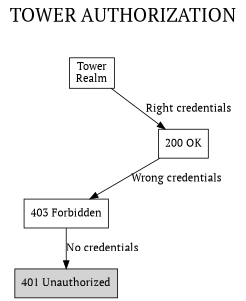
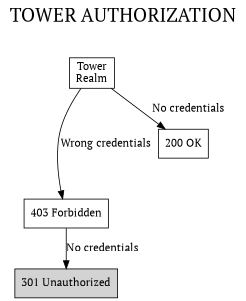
(189, 109) -> (189, 109)
(128, 177) -> (59, 137)
(66, 283) -> (66, 283)
